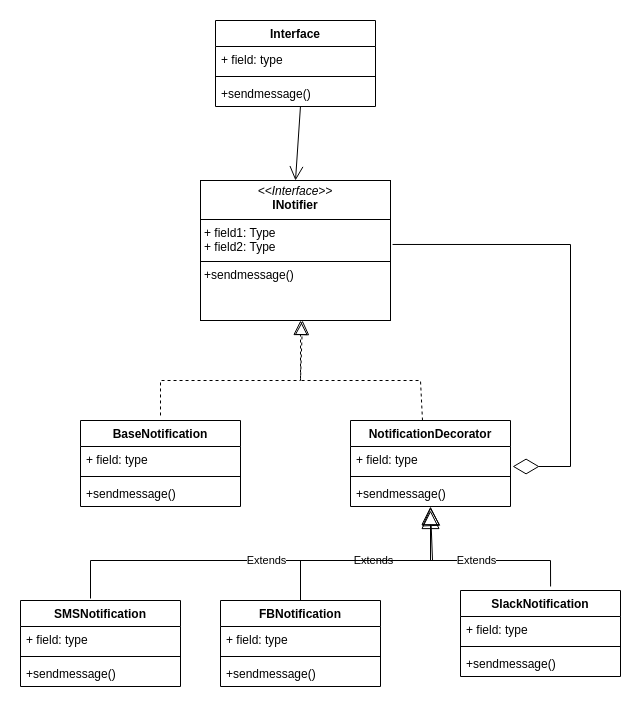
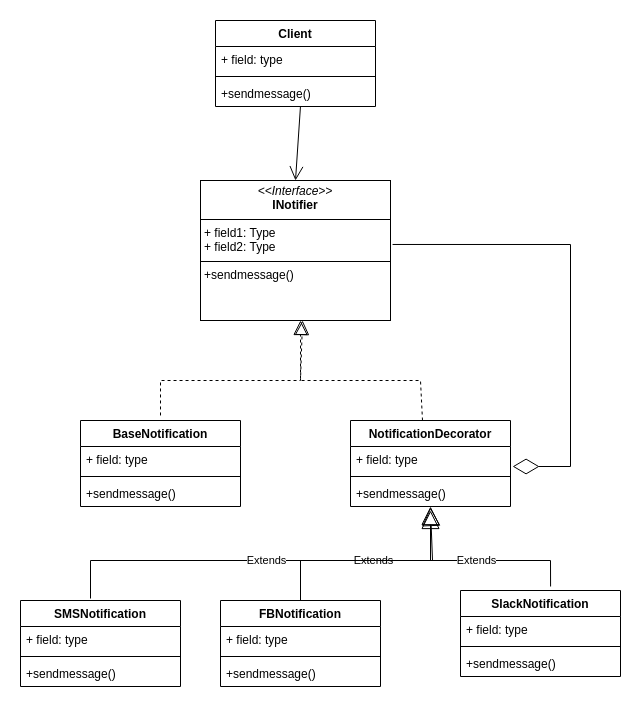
(296, 35) -> (296, 35)
